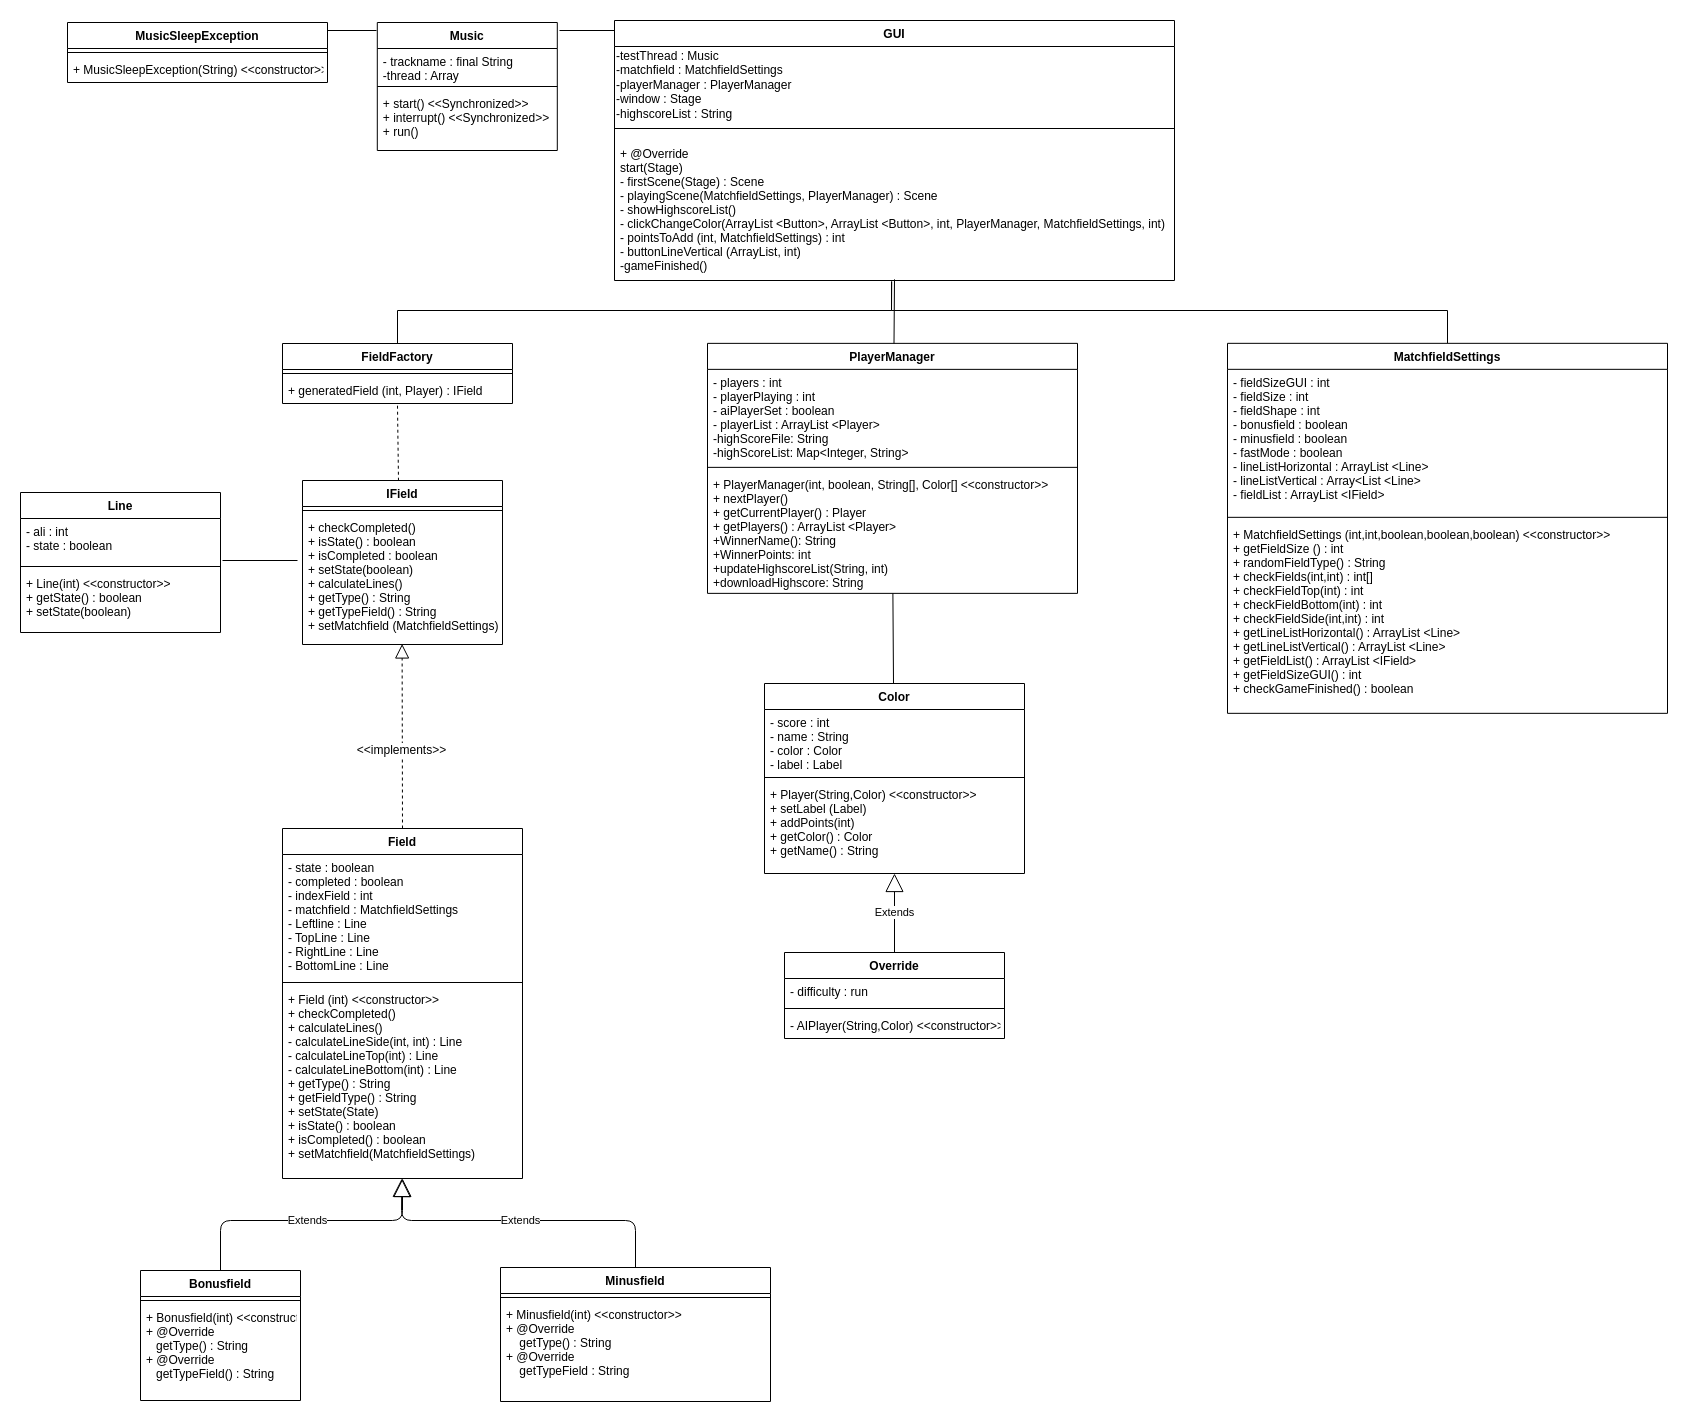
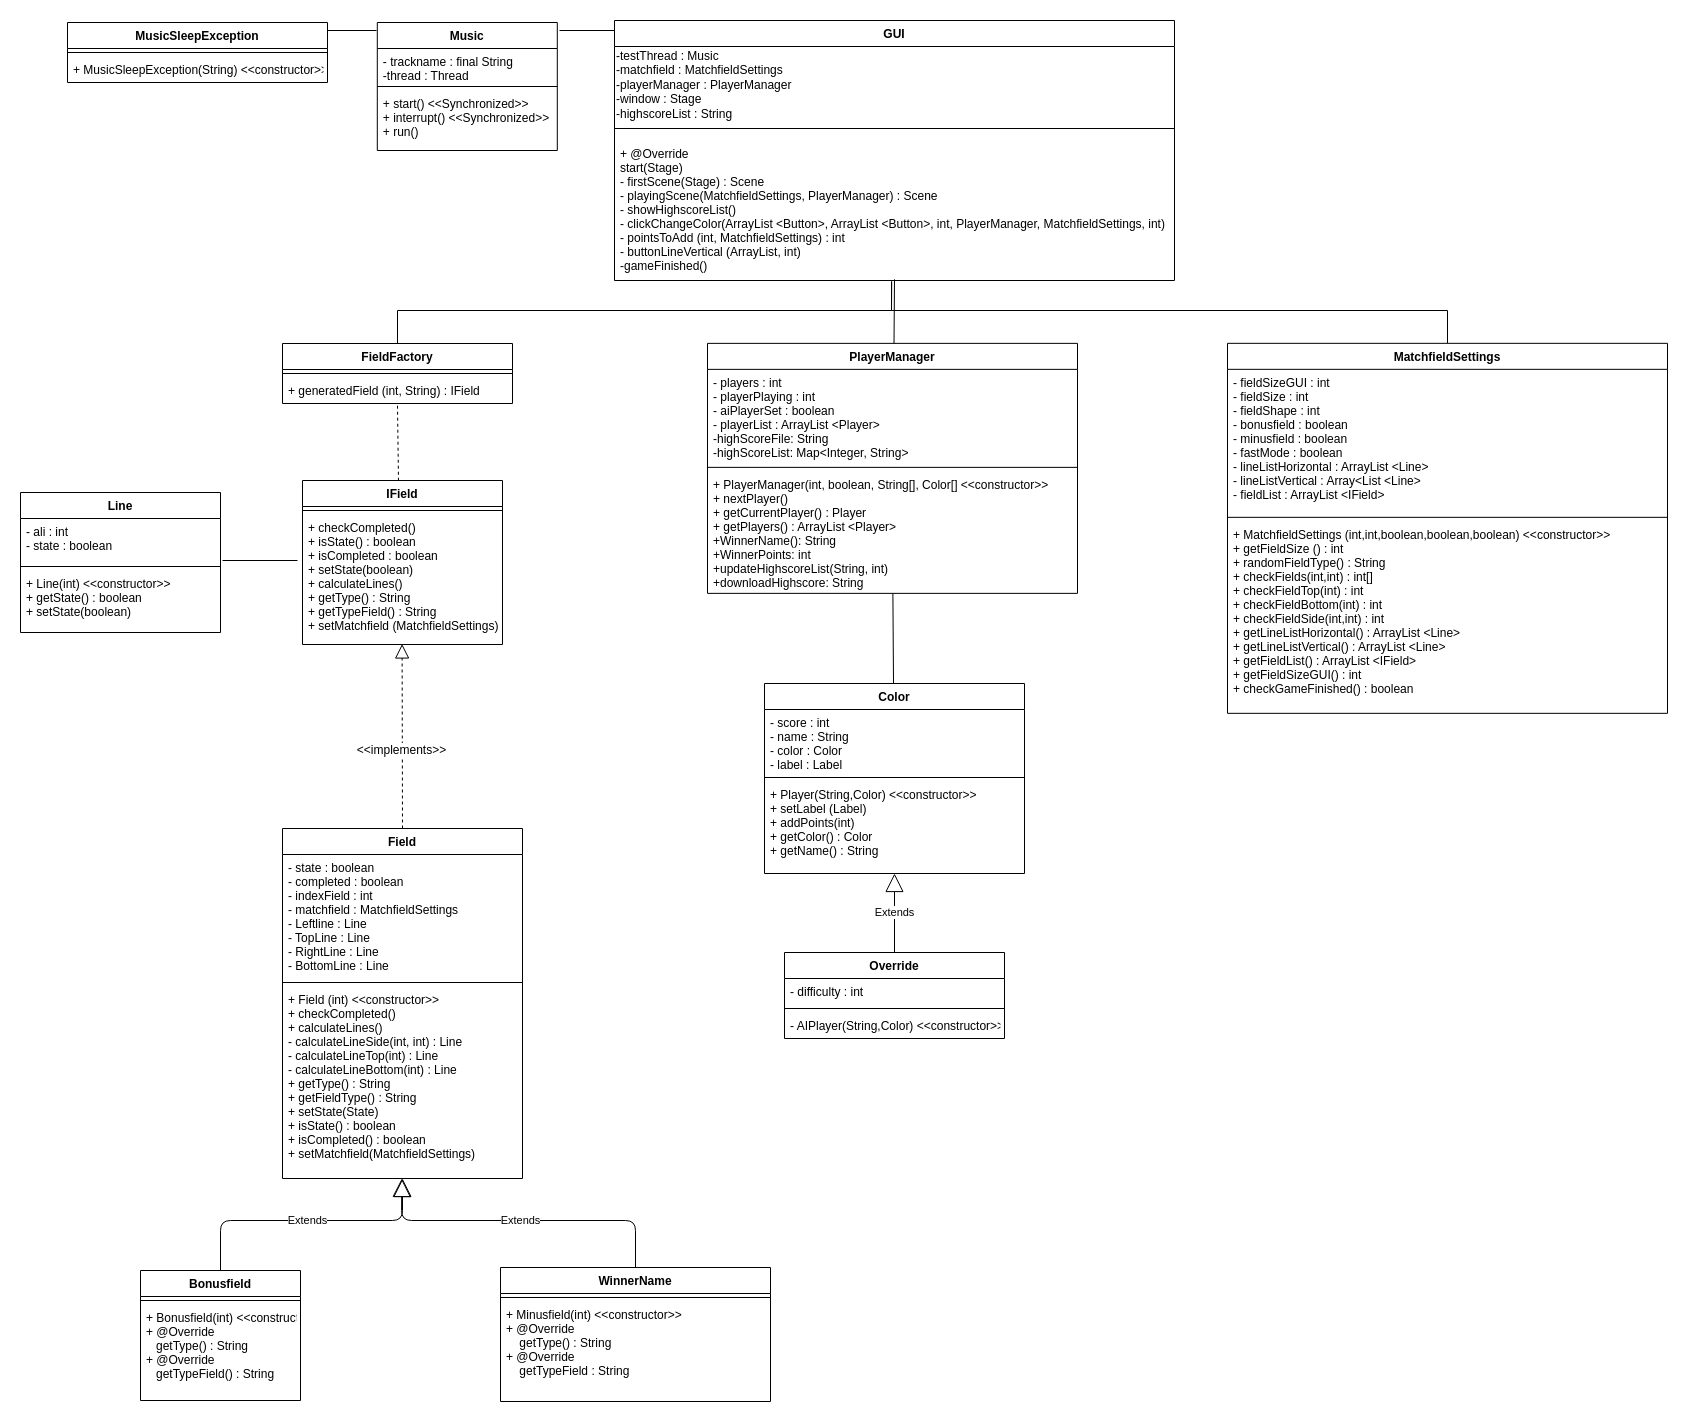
(458, 62) -> (458, 62)
(399, 391) -> (399, 391)
(840, 992) -> (838, 992)
(635, 1281) -> (635, 1281)
